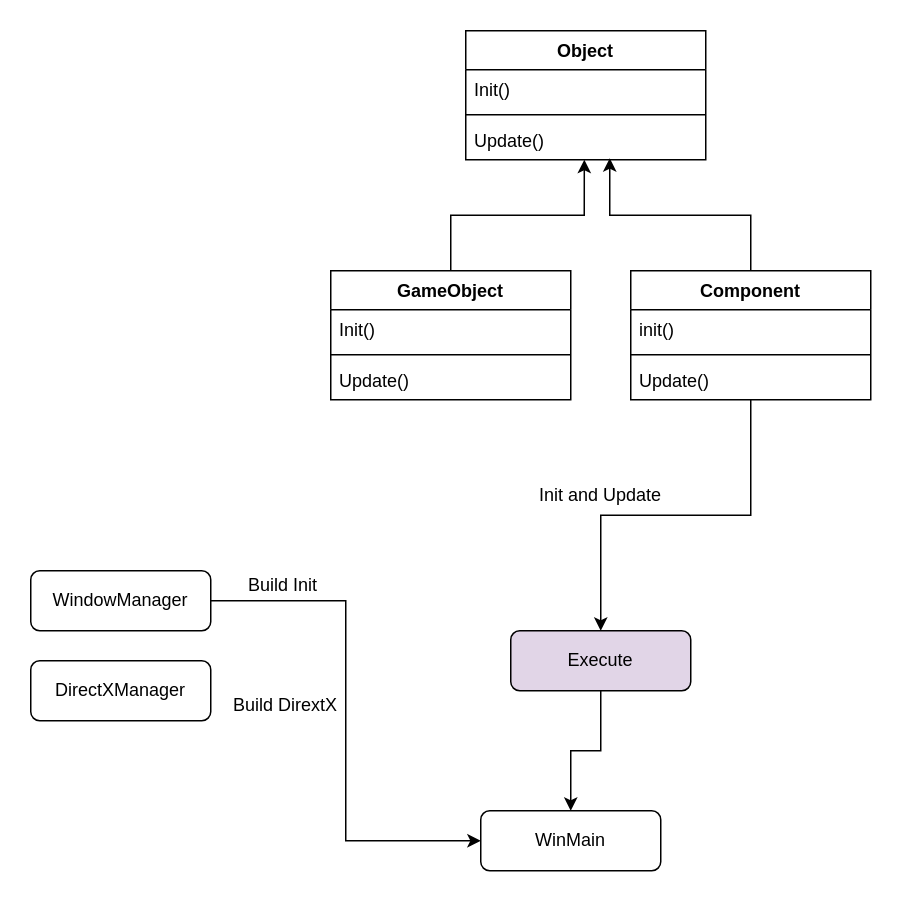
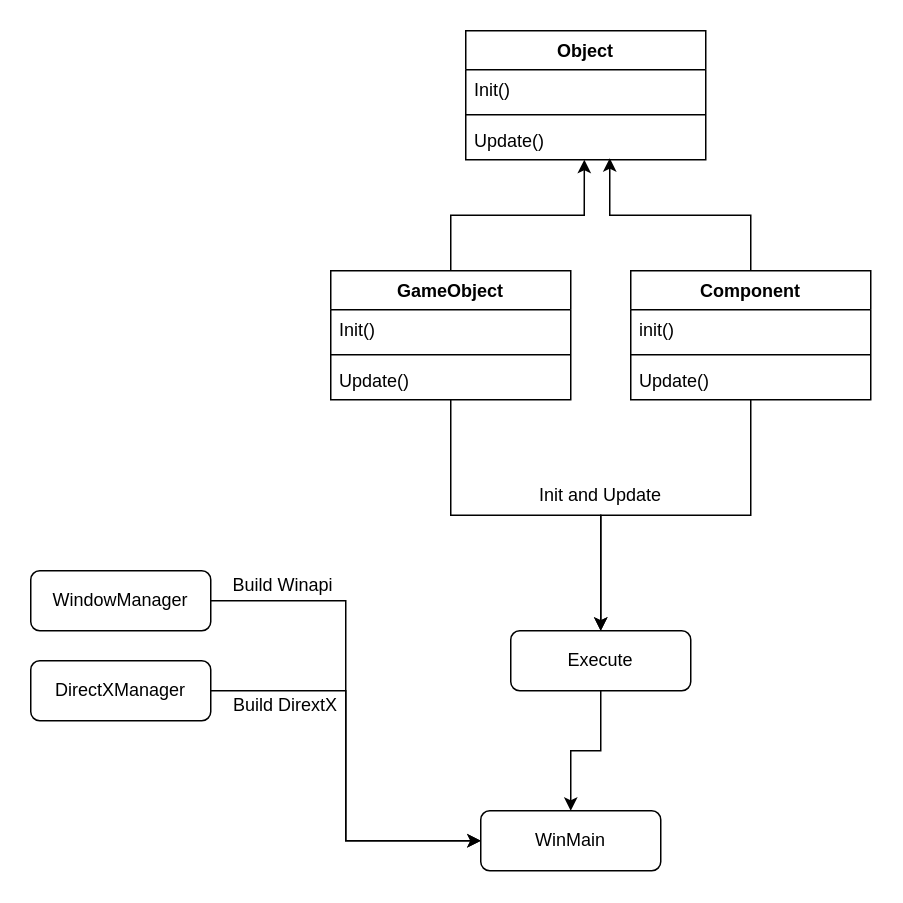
none -> (468, 515)
(286, 586) -> (286, 586)
(601, 661) -> (601, 661)
none -> (277, 691)
